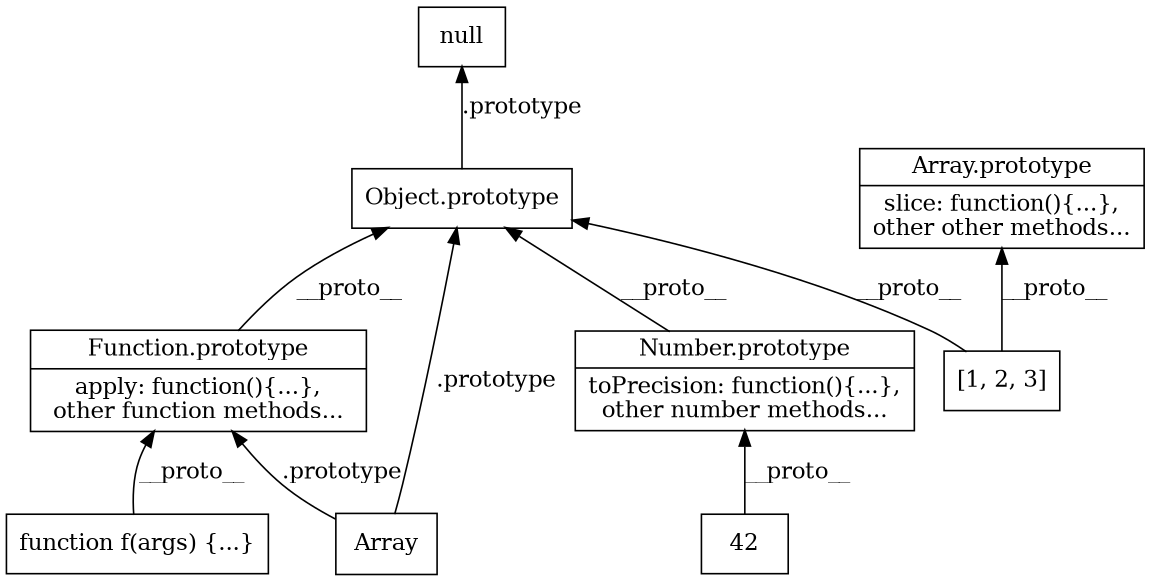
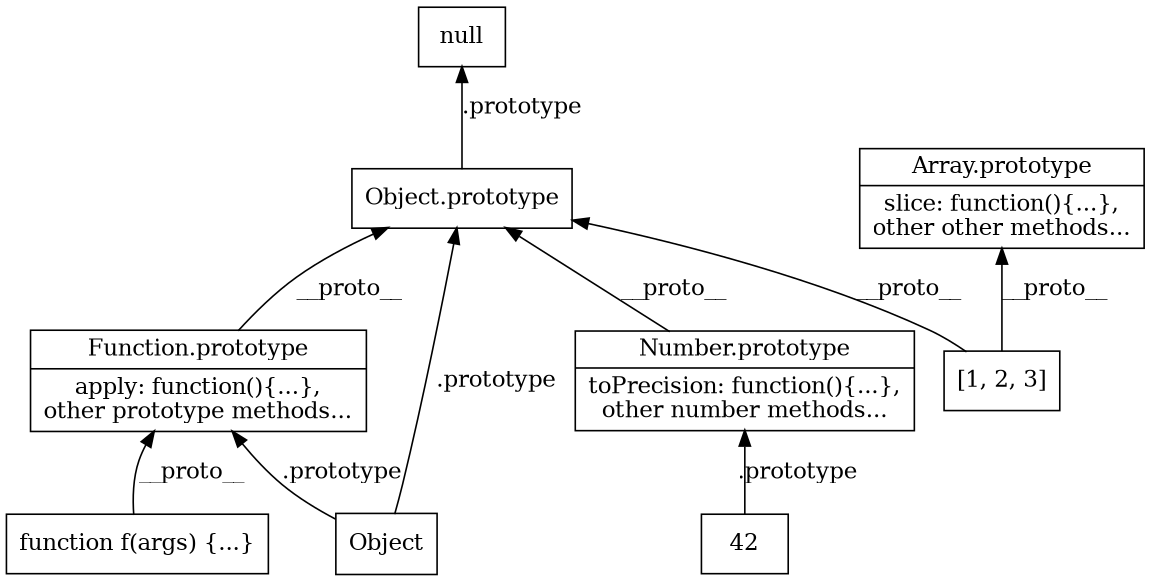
(198, 411) -> (198, 411)
(798, 472) -> (798, 472)
(386, 544) -> (386, 544)
